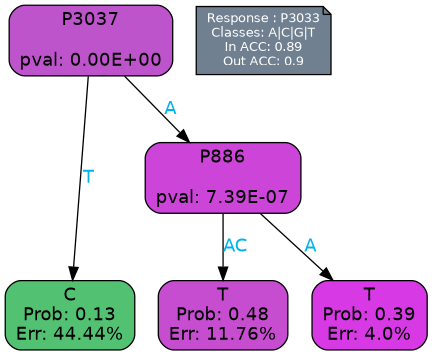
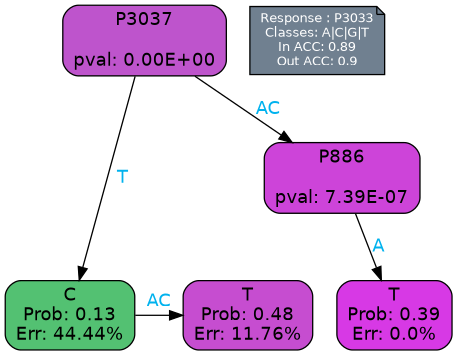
(171, 109) -> (268, 109)
(223, 240) -> (152, 315)
(370, 315) -> (394, 315)
